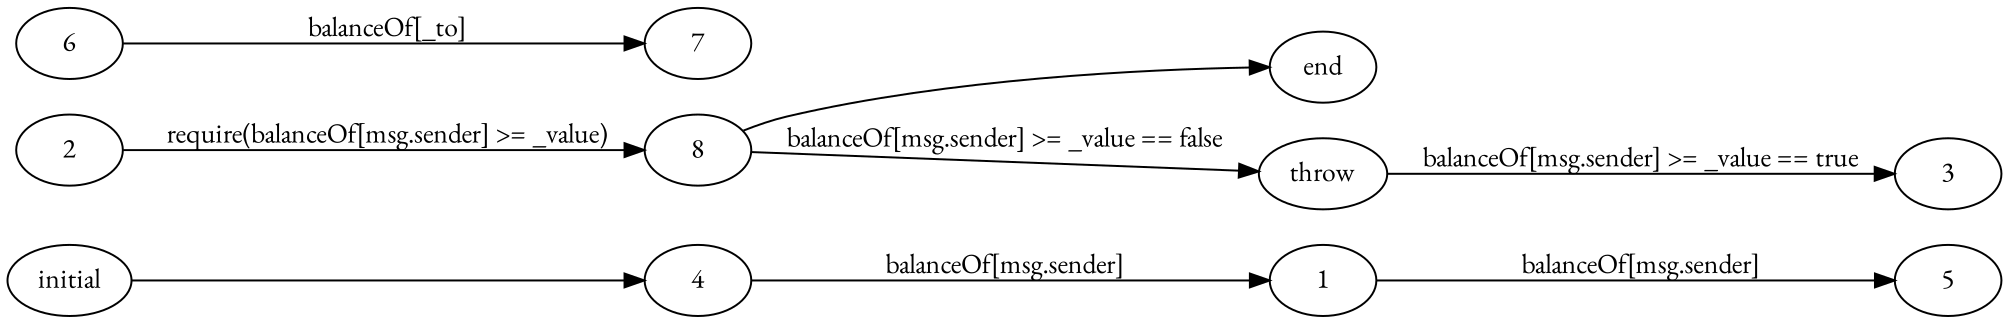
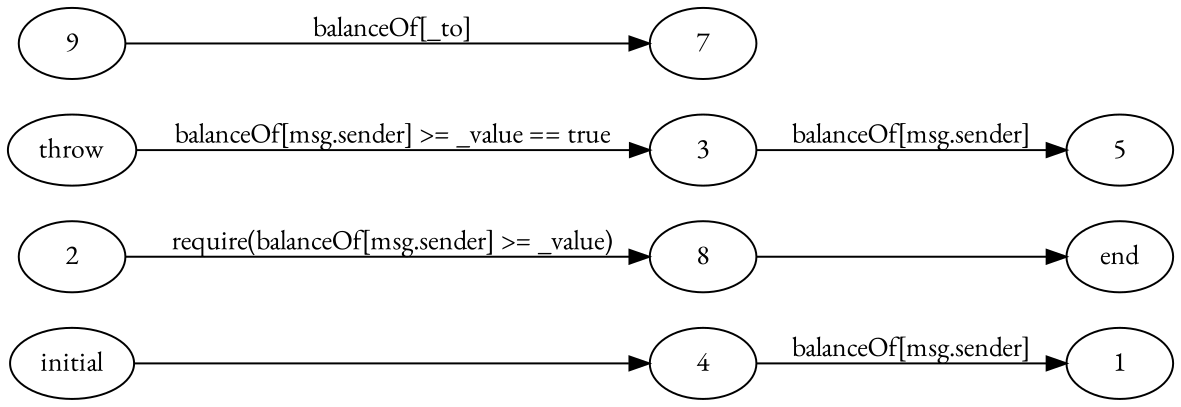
(70, 43) -> (72, 43)
(995, 161) -> none
(1626, 280) -> (902, 150)
